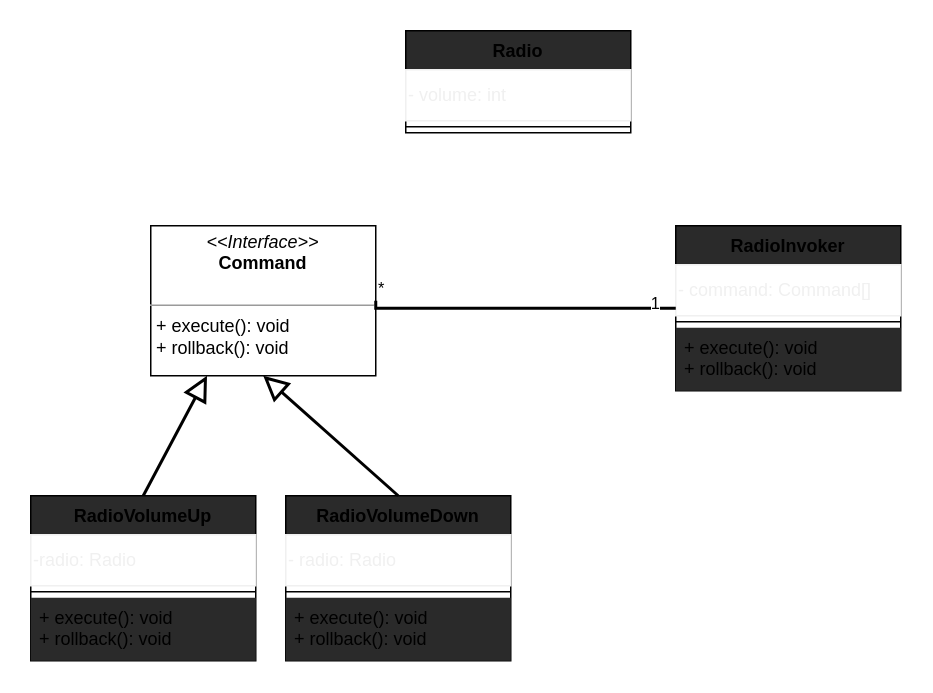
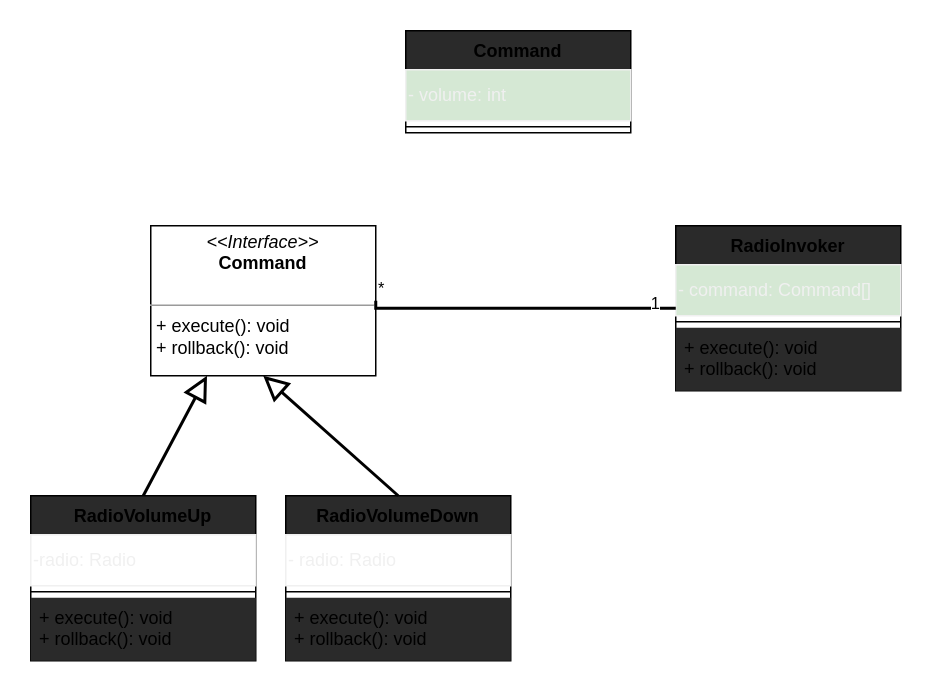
(518, 51) -> (518, 51)
(518, 95) -> (518, 95)
(788, 290) -> (788, 290)
